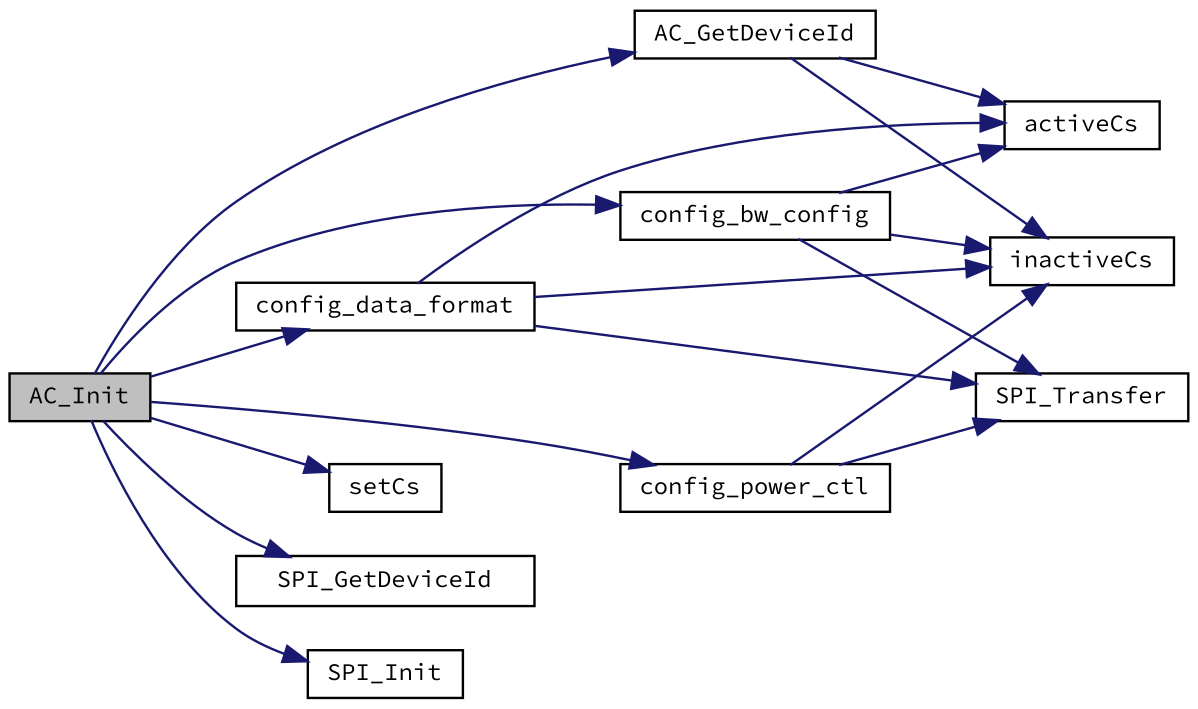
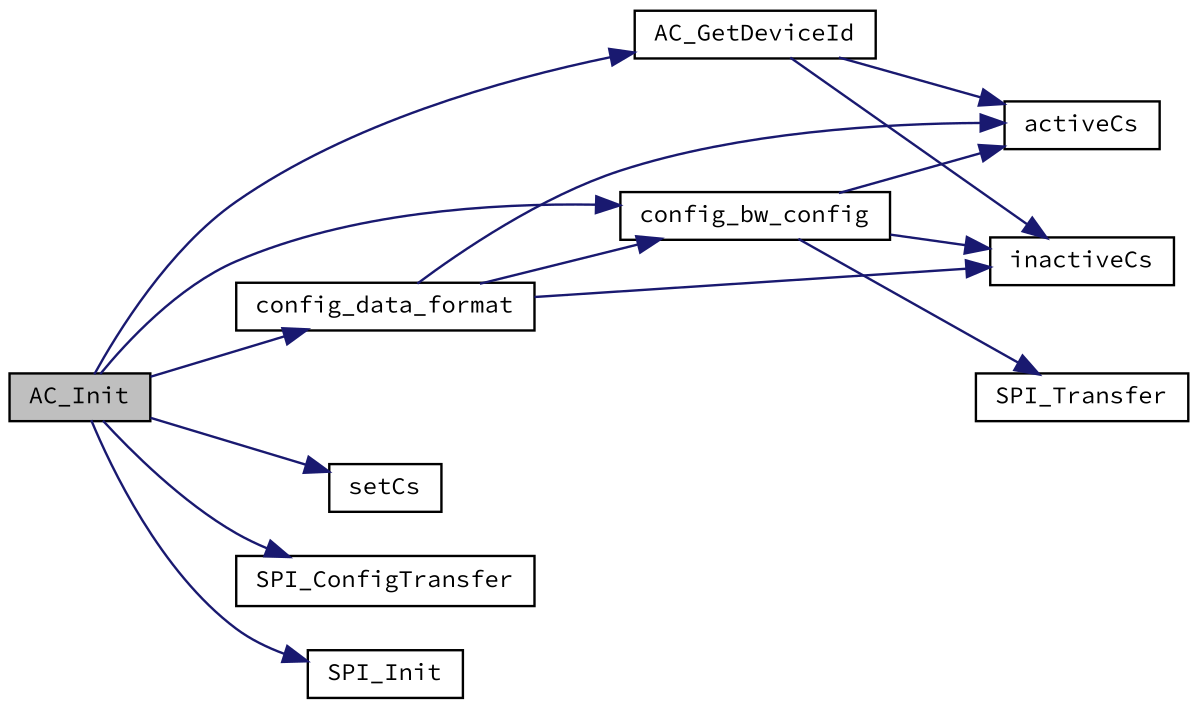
(743, 353) -> (559, 264)
(755, 488) -> none
(385, 581) -> (385, 581)
